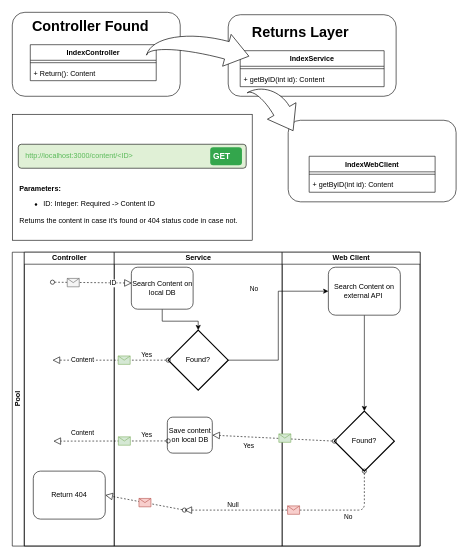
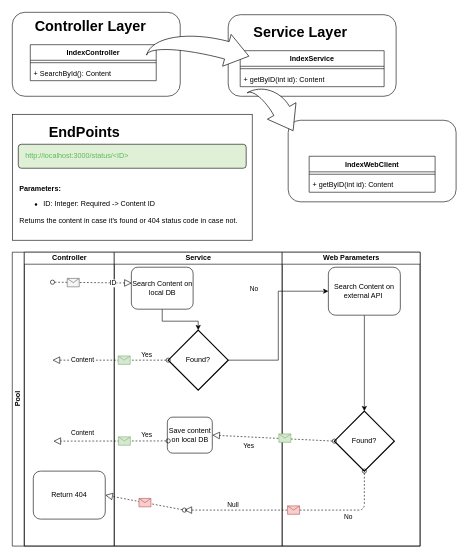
(91, 27) -> (91, 27)
(301, 33) -> (301, 33)
(69, 73) -> (77, 73)
none -> (84, 132)
(90, 156) -> (88, 156)
(226, 156) -> none
(352, 258) -> (352, 258)
